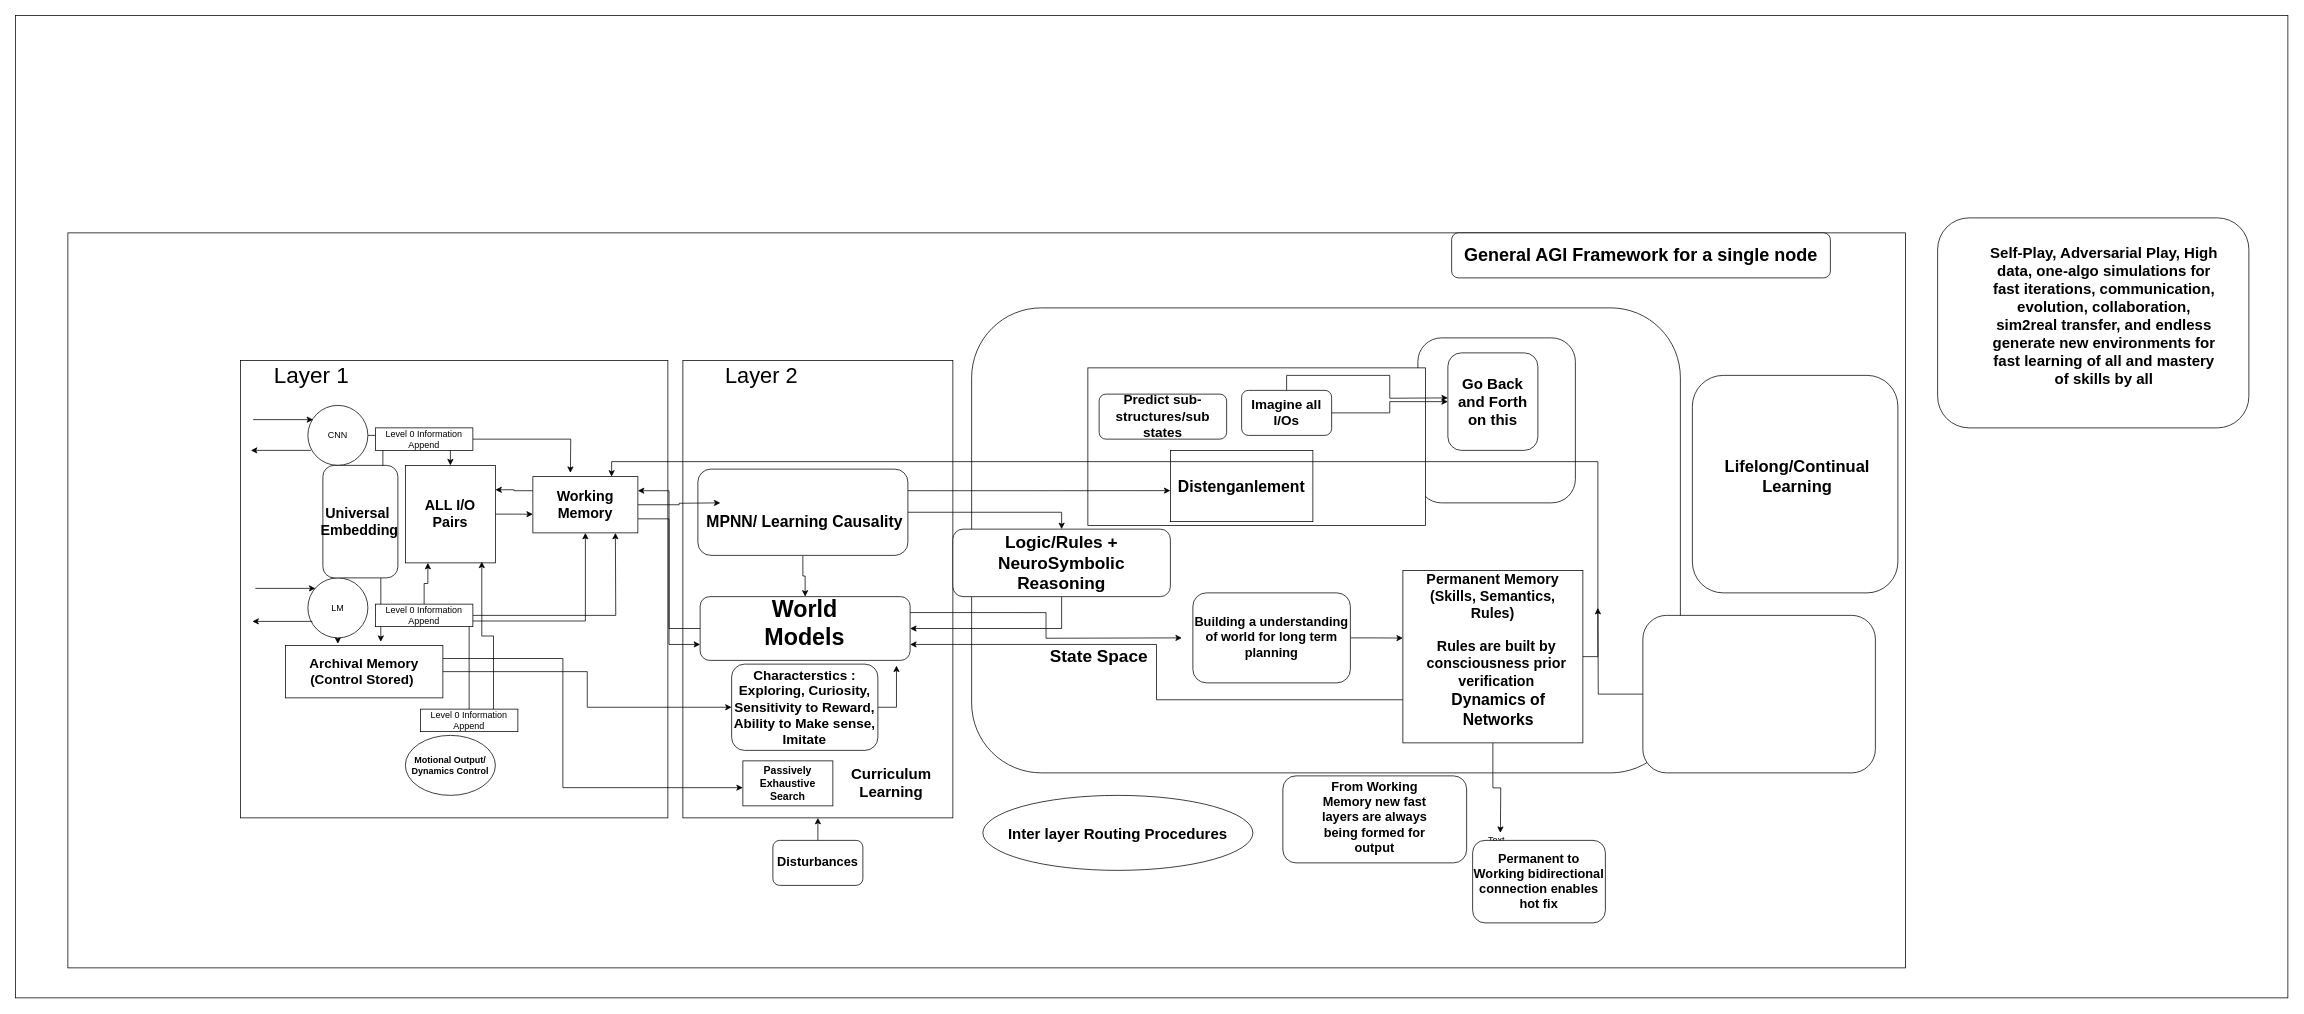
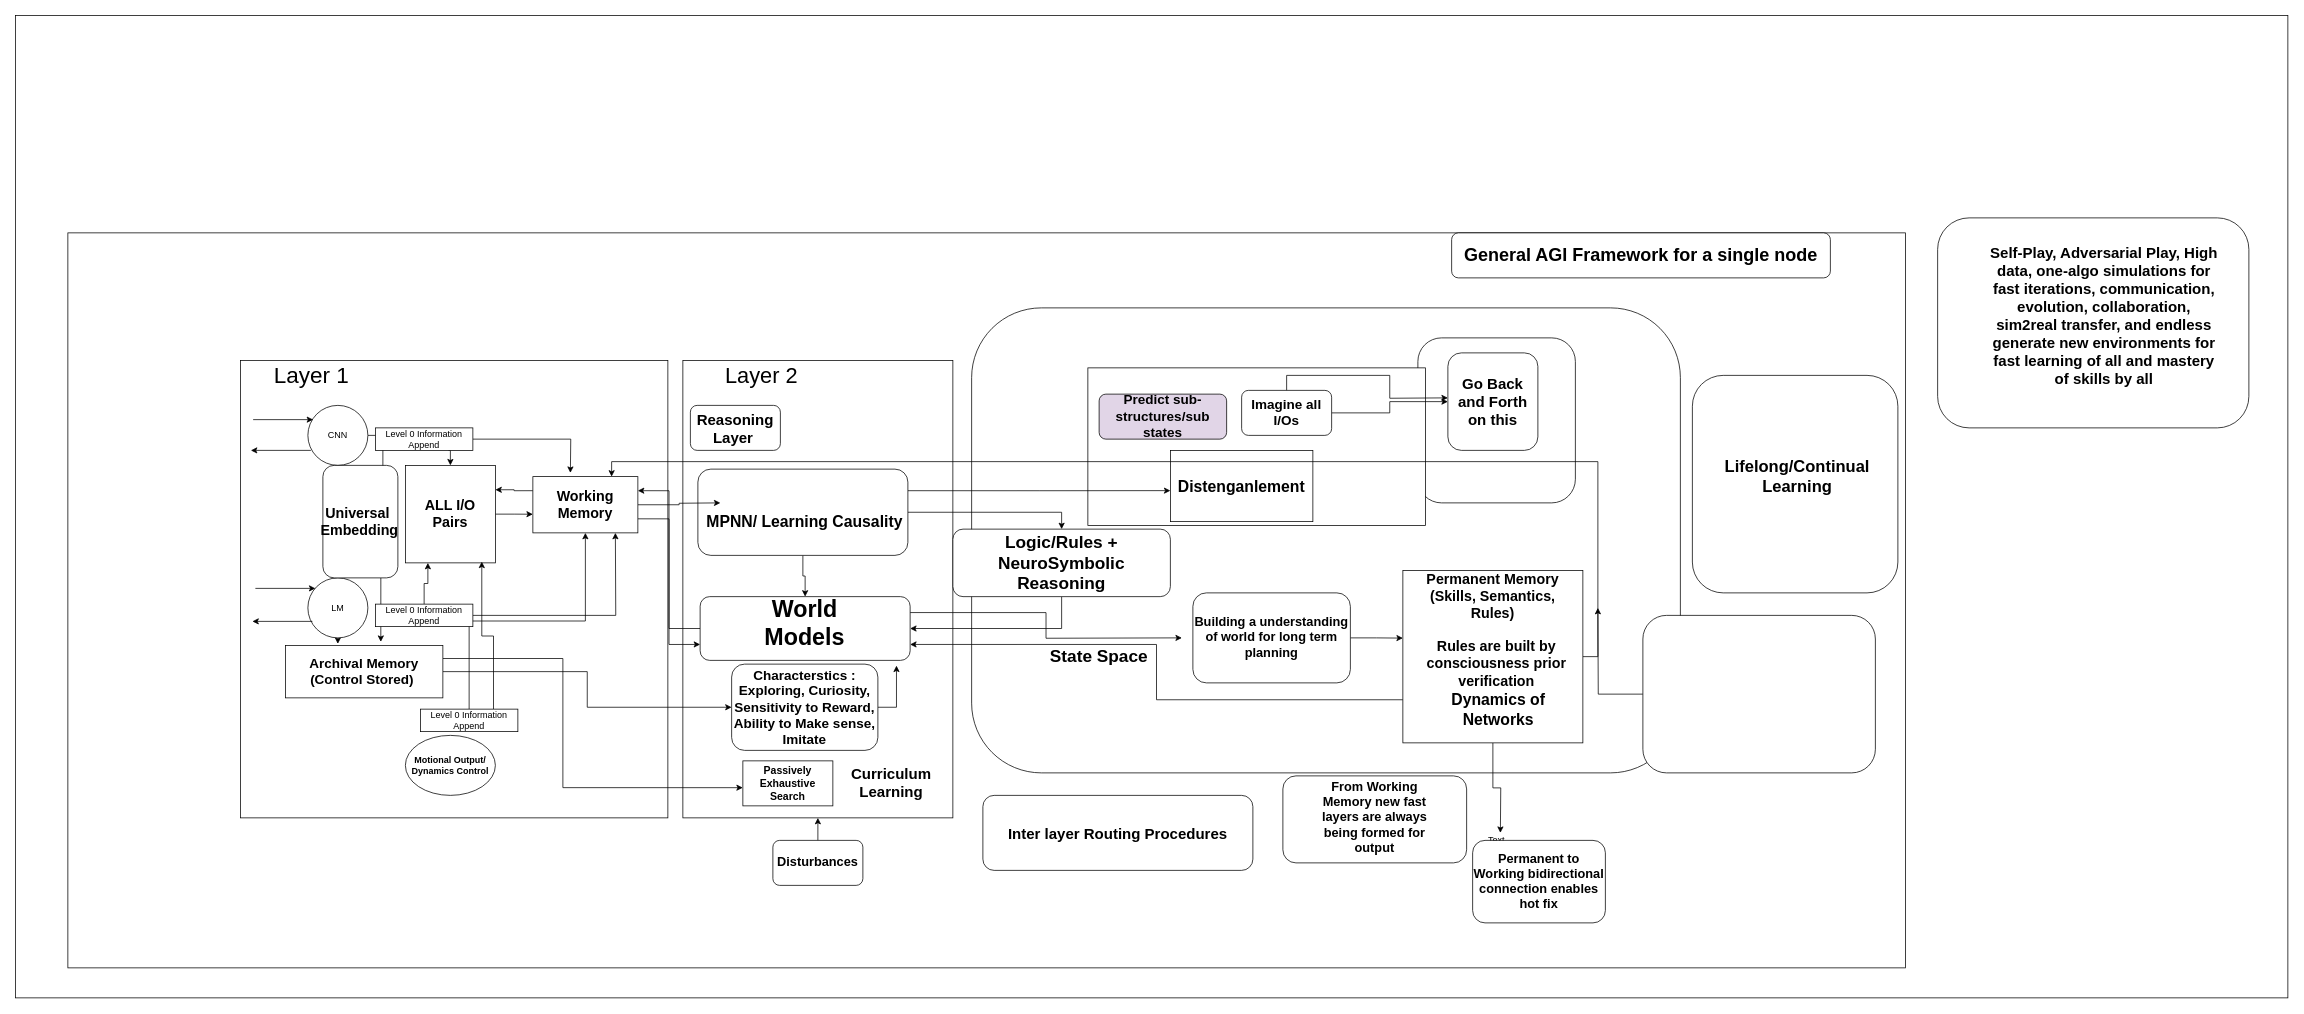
(1163, 417) -> (1163, 417)
none -> (735, 428)
(1118, 833) -> (1118, 833)
